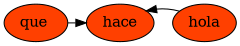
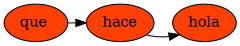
(168, 9) -> (158, 37)
